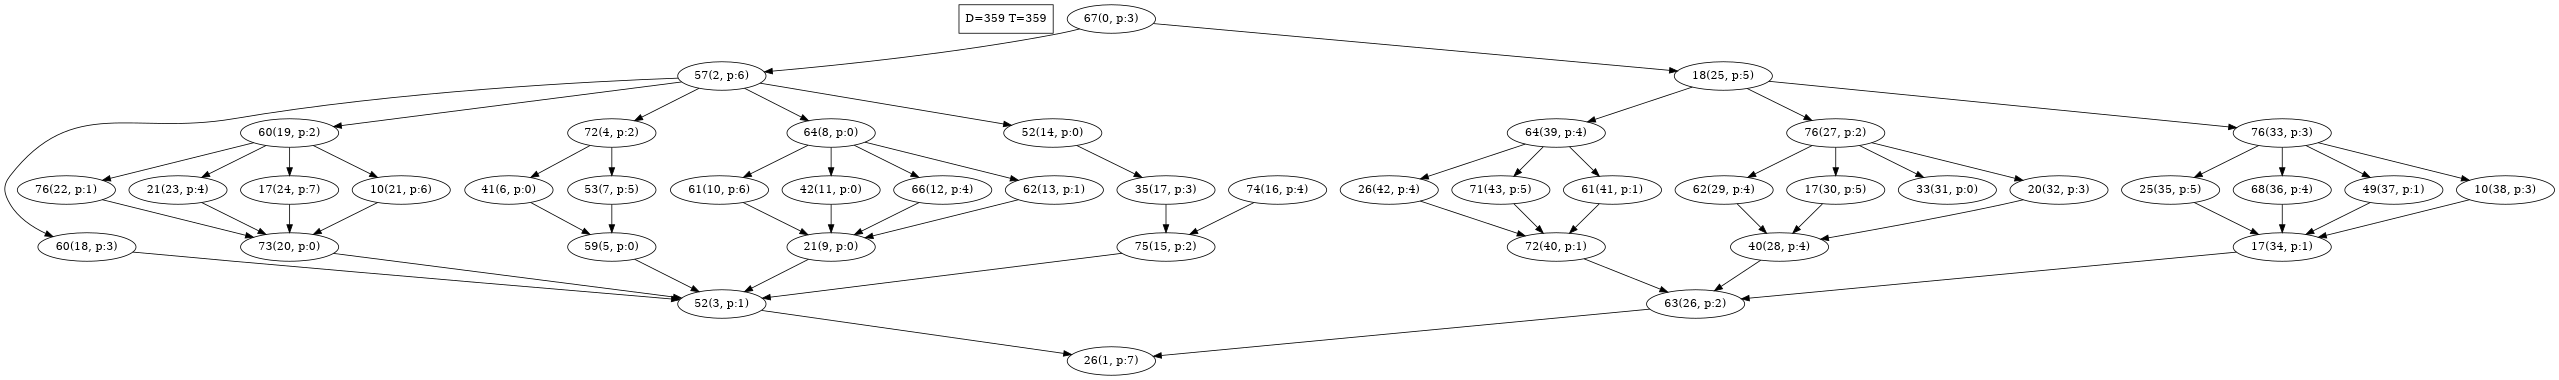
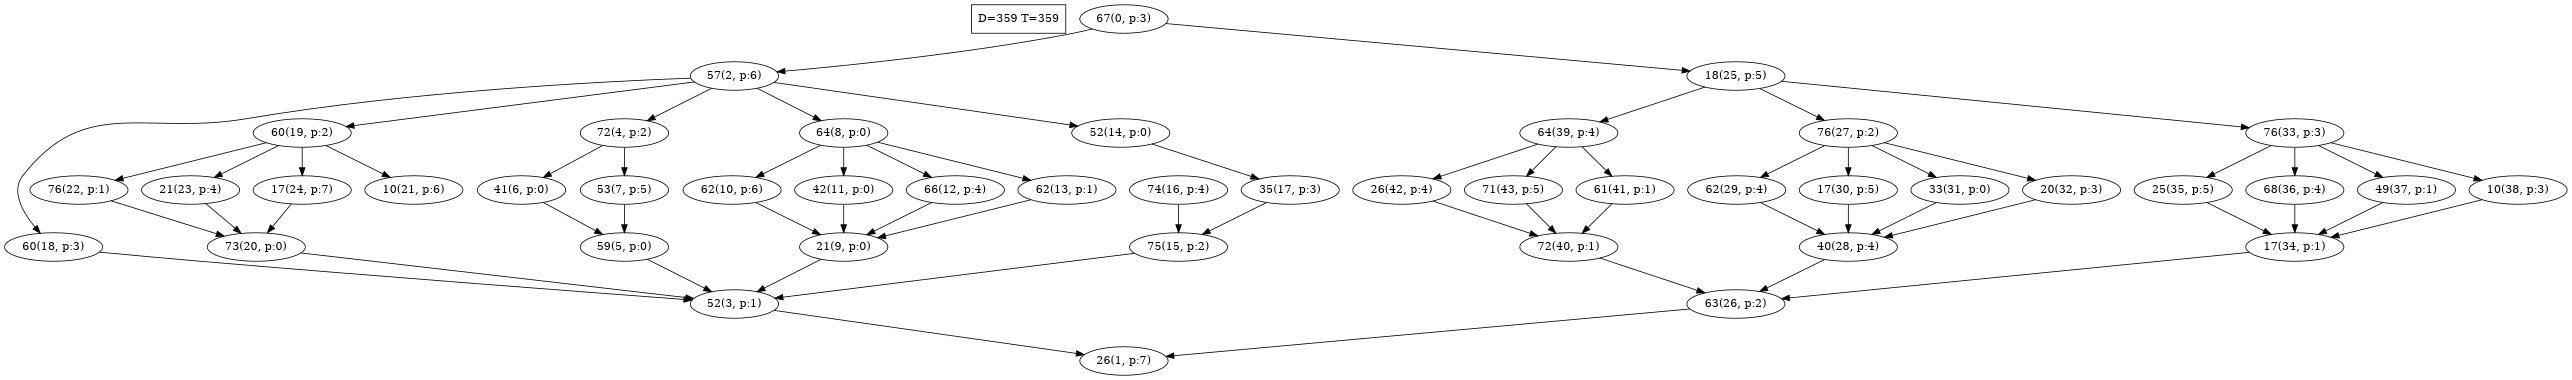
(719, 190) -> (732, 190)
(349, 217) -> none
none -> (1908, 217)
